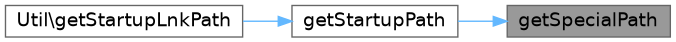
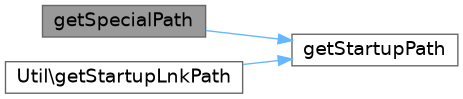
(476, 21) -> (242, 35)
